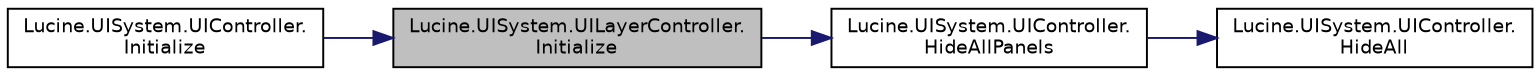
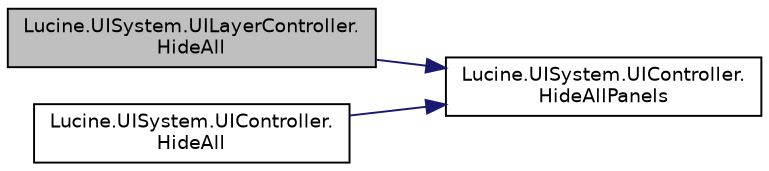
(166, 38) -> none
(577, 38) -> (192, 38)
(1172, 38) -> (388, 111)
